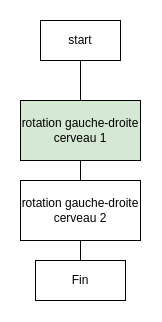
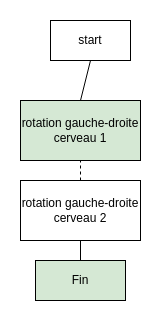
(81, 41) -> (91, 41)
(81, 170) -> (81, 170)
(81, 281) -> (81, 281)
